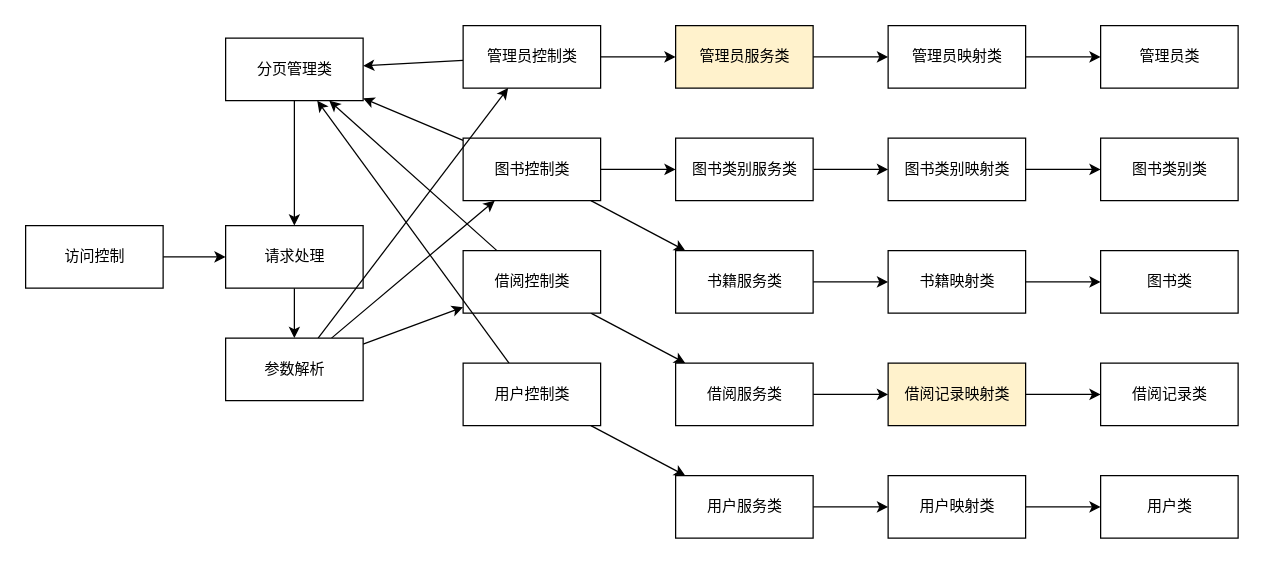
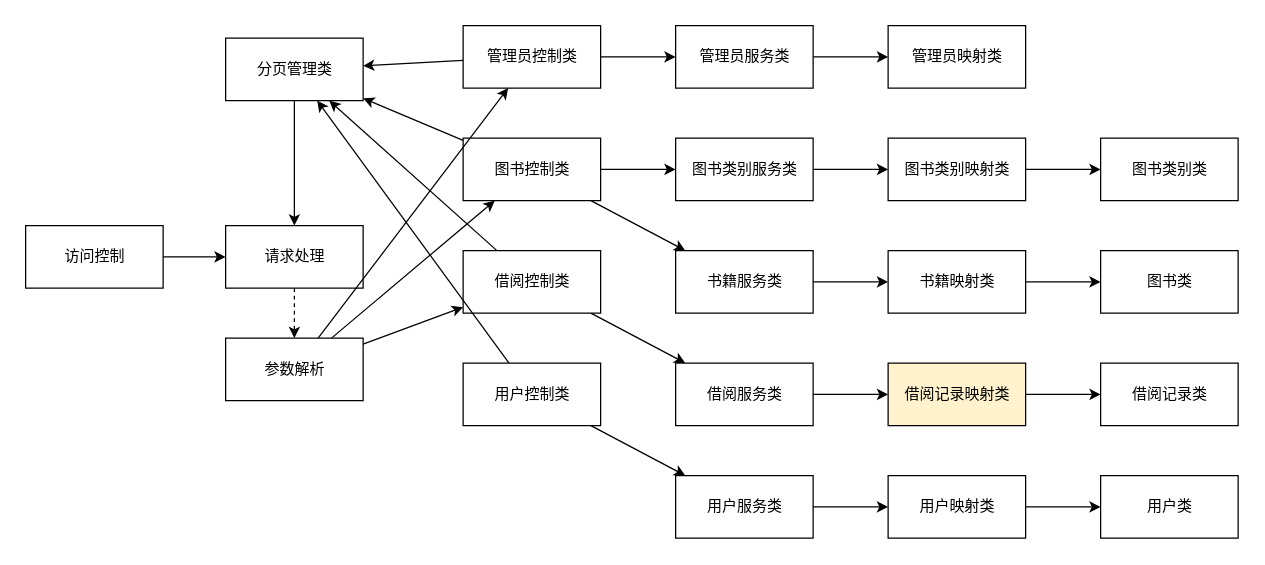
(744, 57) -> (744, 57)
(1059, 57) -> none
(1169, 57) -> none
(294, 308) -> (294, 308)
